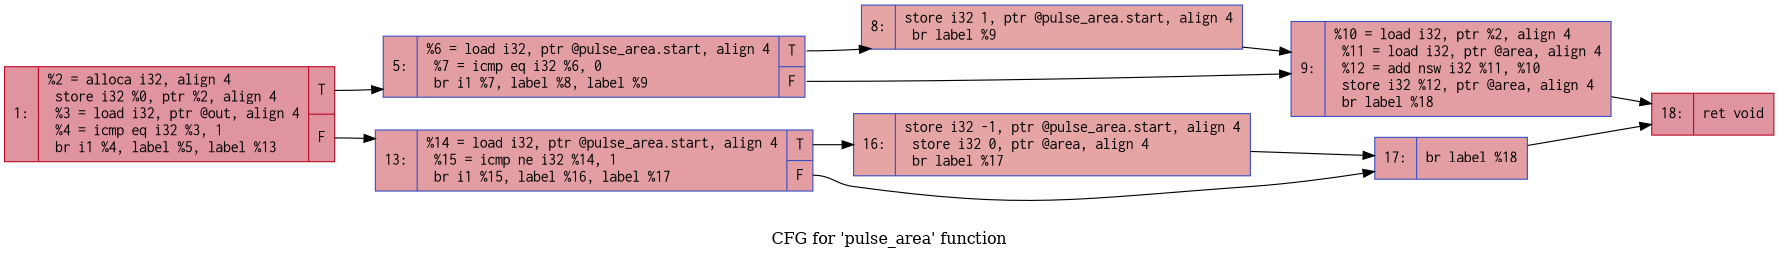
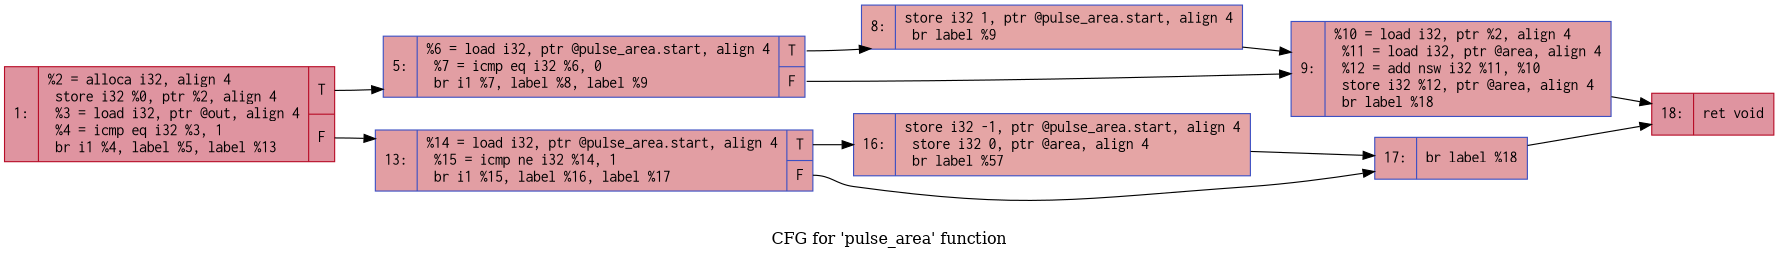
(954, 161) -> (954, 161)
